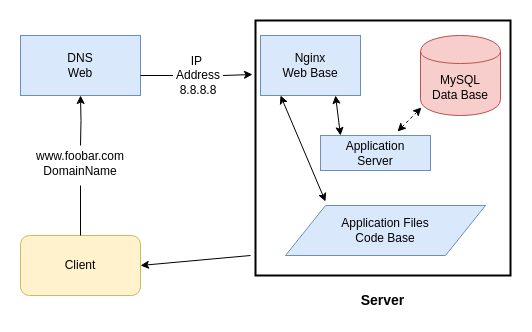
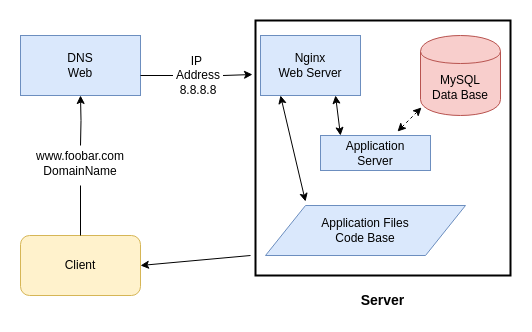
(311, 66) -> (311, 66)
(386, 231) -> (366, 231)
